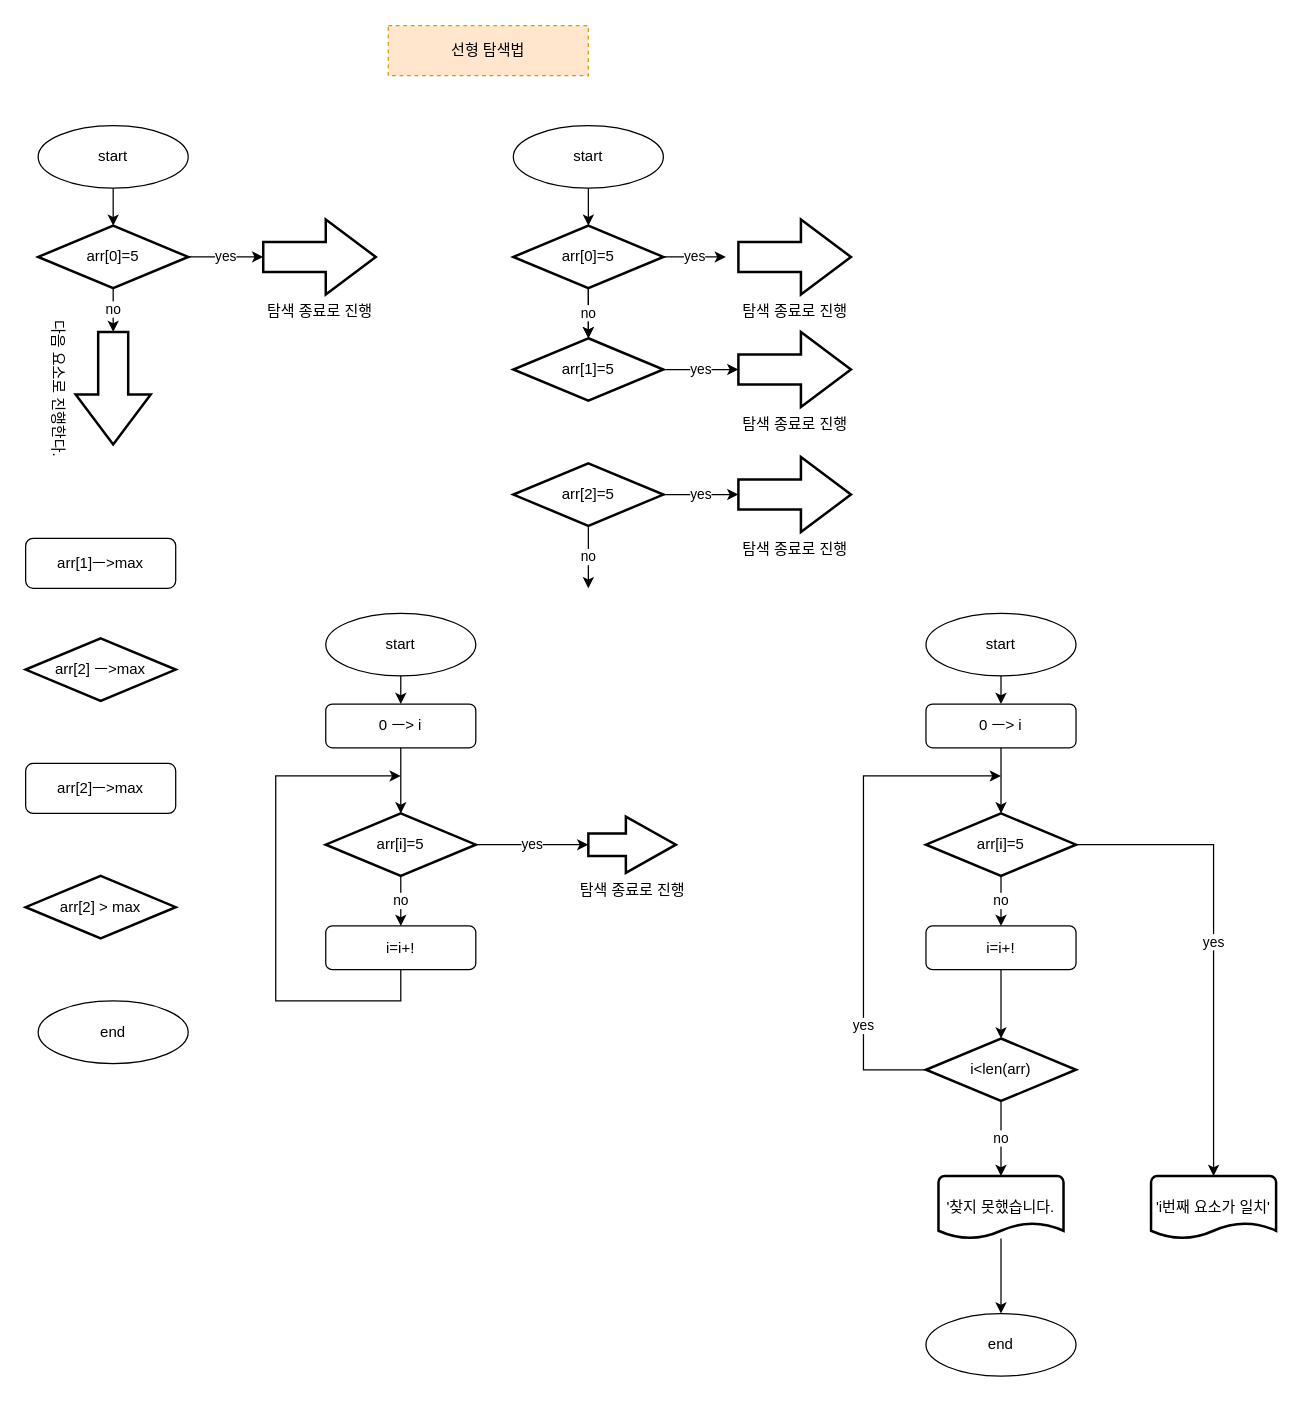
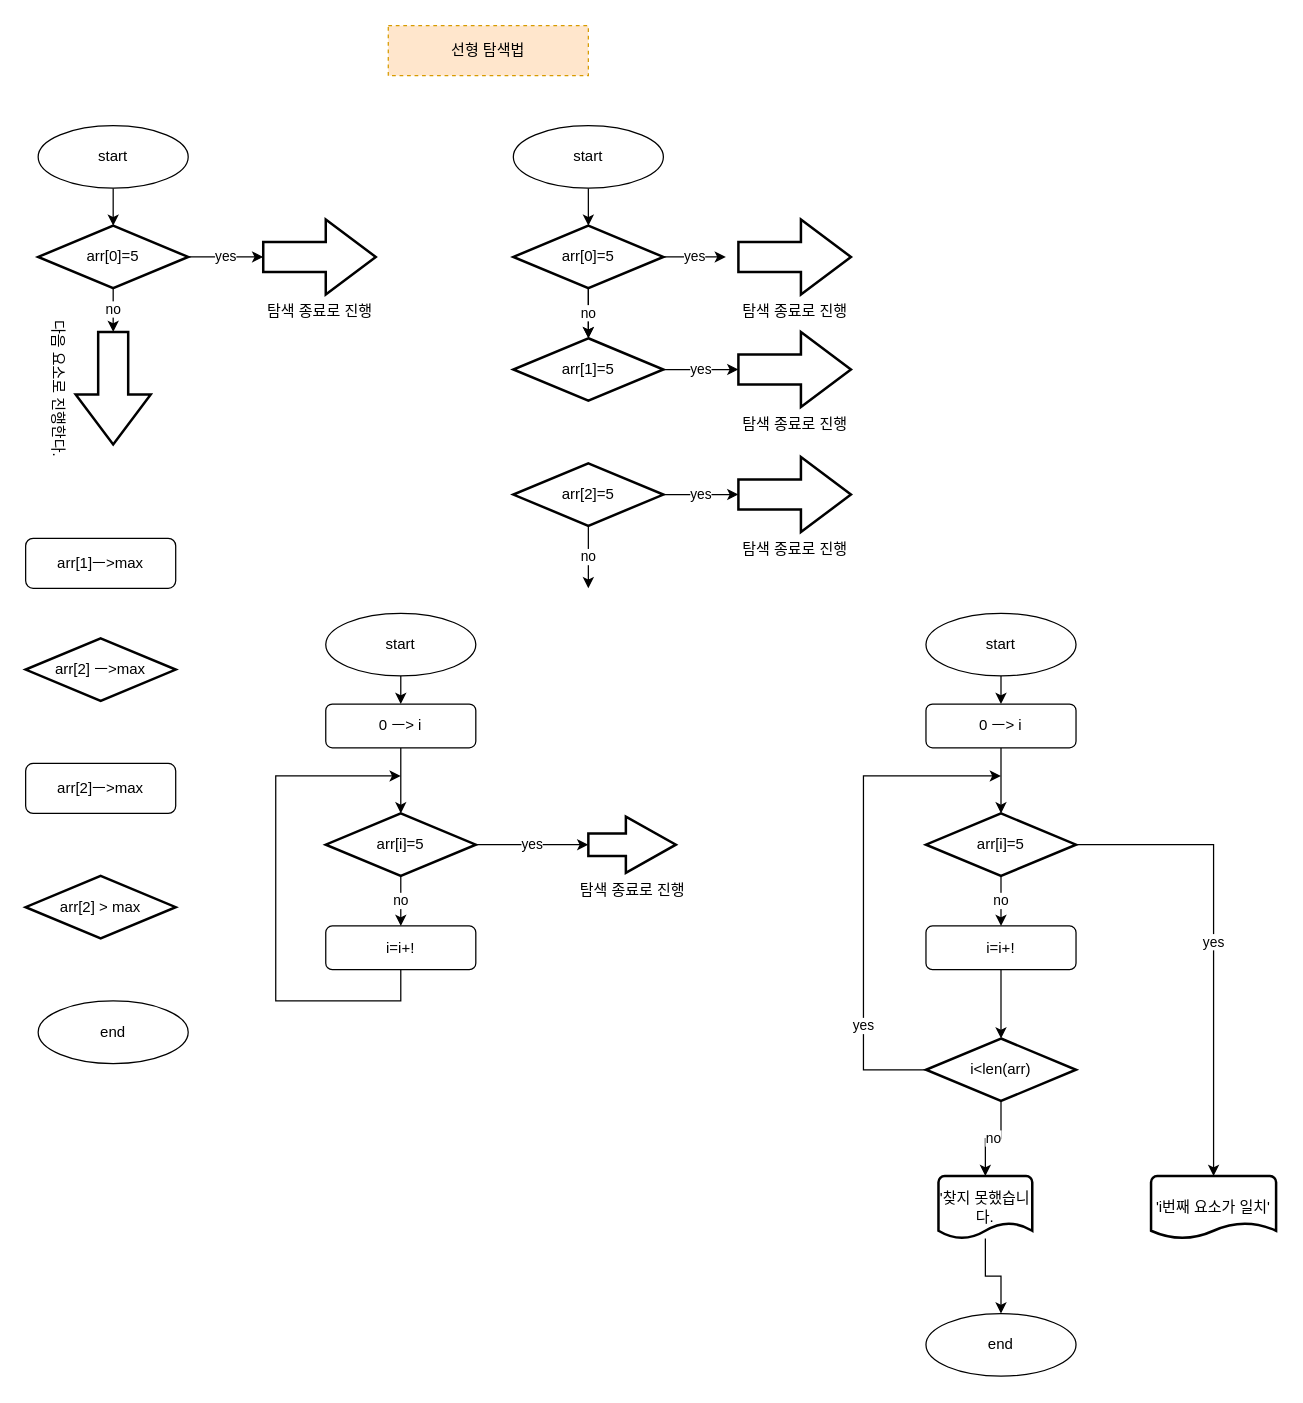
(1001, 1207) -> (985, 1207)
